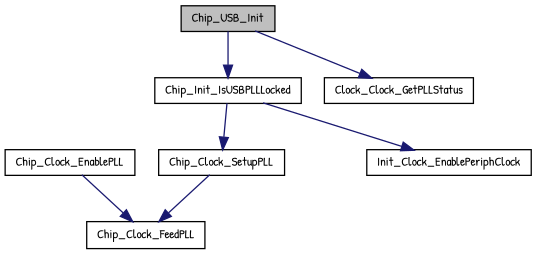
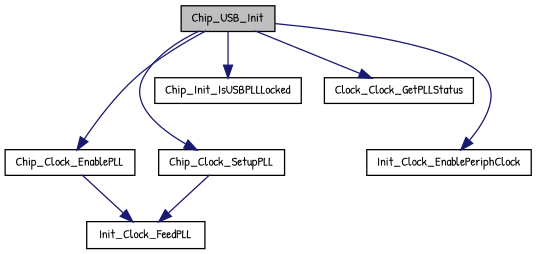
none -> (134, 79)
(225, 120) -> (141, 84)
(332, 125) -> (418, 46)
(146, 235) -> (146, 235)
